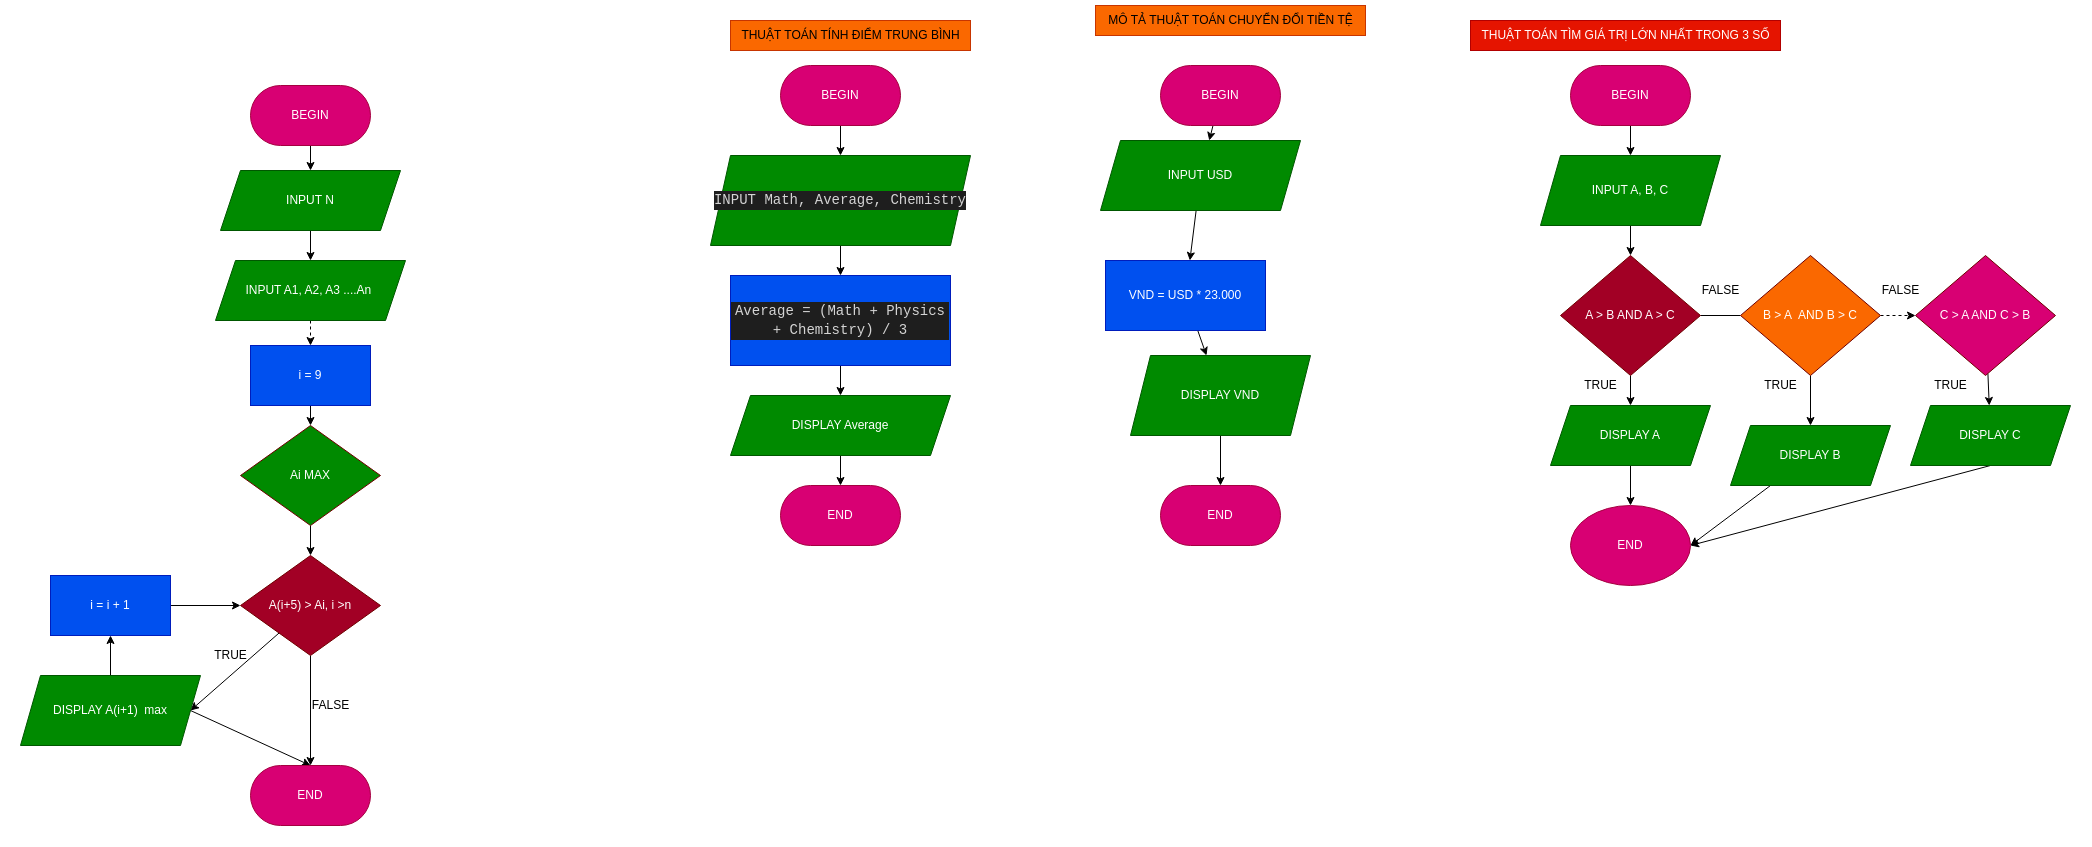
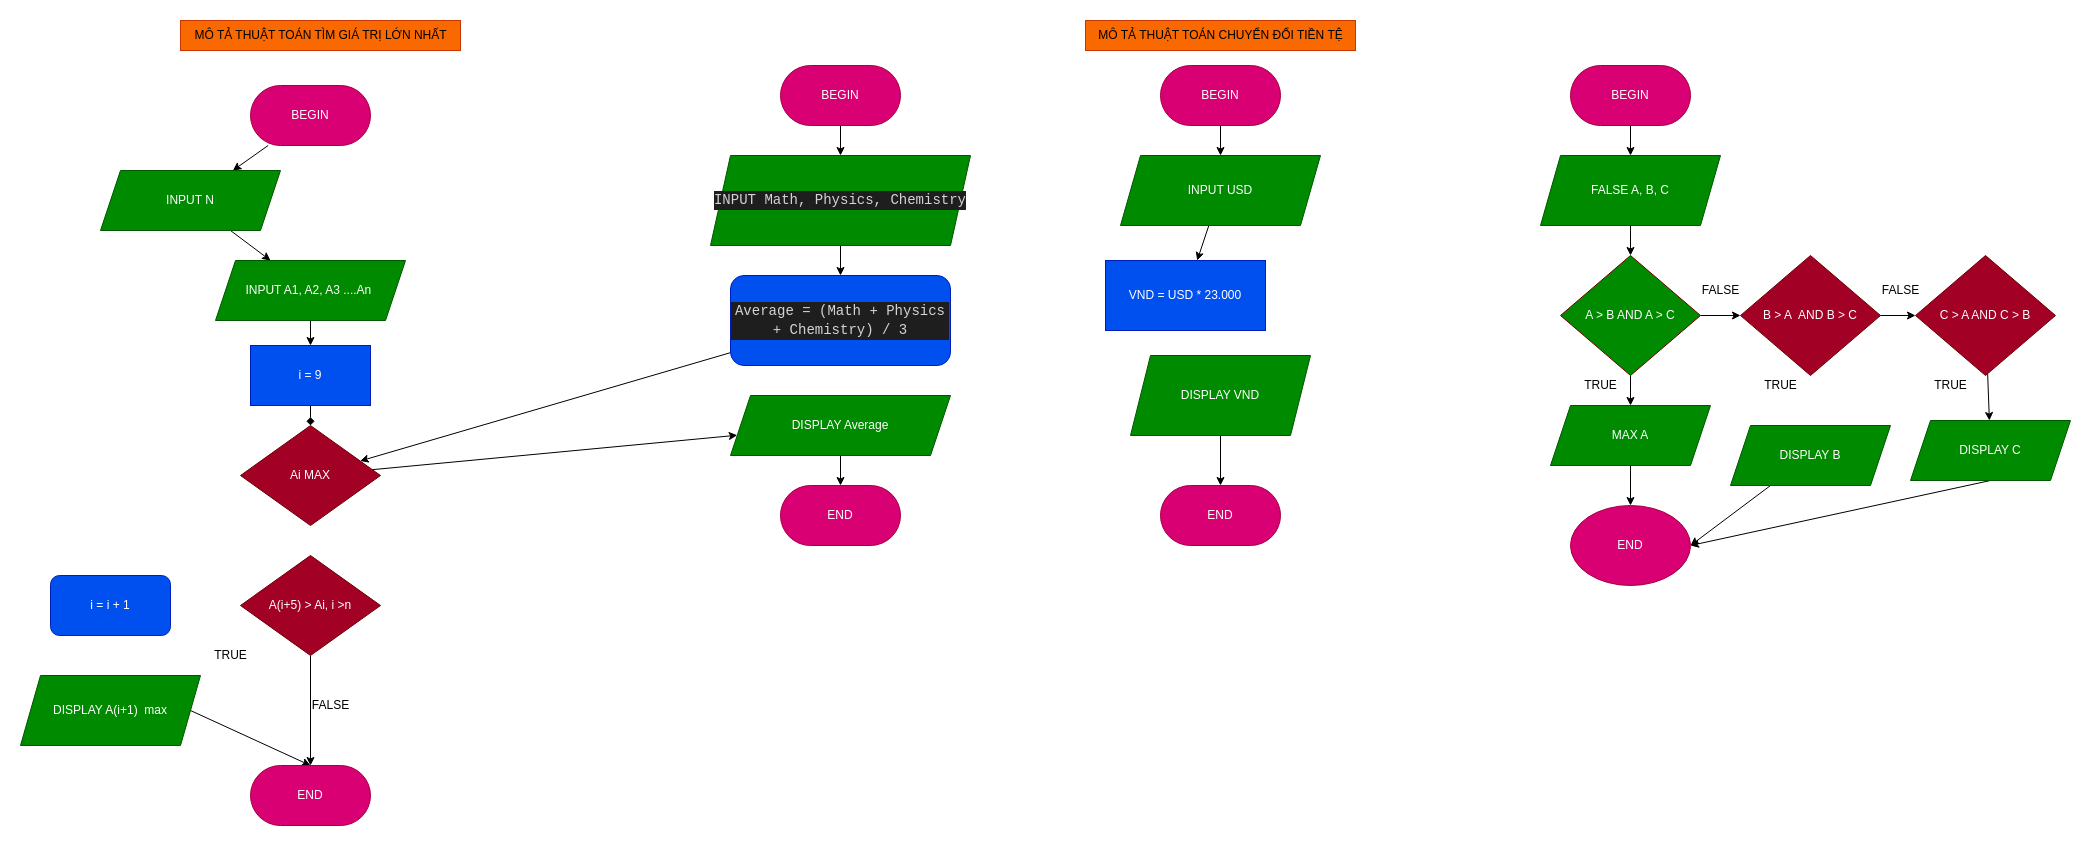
(1231, 21) -> (1221, 36)
none -> (321, 36)
(851, 36) -> none
(1626, 36) -> none
(1201, 176) -> (1221, 191)
(1631, 191) -> (1631, 191)
(311, 201) -> (191, 201)
(841, 201) -> (841, 201)
(1631, 316) -> (1631, 316)
(1734, 316) -> (1732, 316)
(1811, 316) -> (1811, 316)
(1895, 316) -> (1895, 316)
(1986, 316) -> (1986, 316)
(841, 321) -> (841, 321)
(311, 330) -> (311, 330)
(1201, 340) -> none
(841, 377) -> (549, 406)
(1811, 397) -> none
(311, 417) -> (311, 417)
(1631, 436) -> (1631, 436)
(1991, 436) -> (1991, 451)
(311, 476) -> (311, 476)
(311, 537) -> (552, 453)
(111, 606) -> (111, 606)
(202, 606) -> none
(111, 659) -> none
(238, 669) -> none
